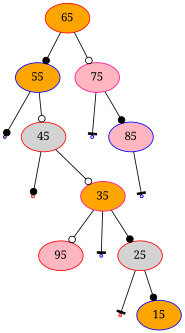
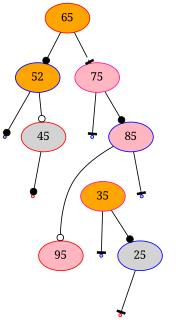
(81, 45) -> (81, 45)
(38, 78) -> (38, 78)
(71, 164) -> none
(84, 223) -> (73, 182)
(140, 256) -> (140, 256)
(159, 315) -> none
